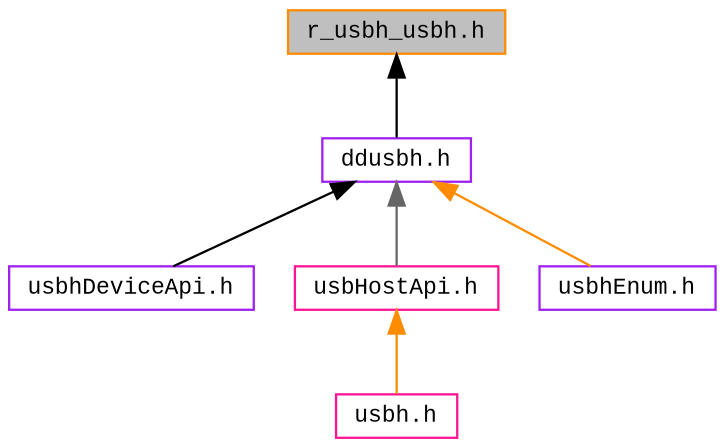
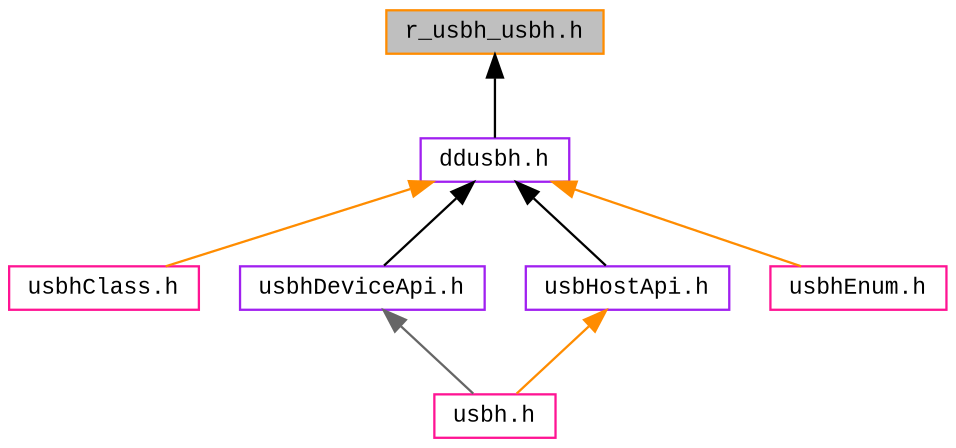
(397, 236) -> (570, 232)
none -> (104, 288)
(397, 288) -> (628, 288)
(628, 288) -> (858, 288)
none -> (437, 360)
